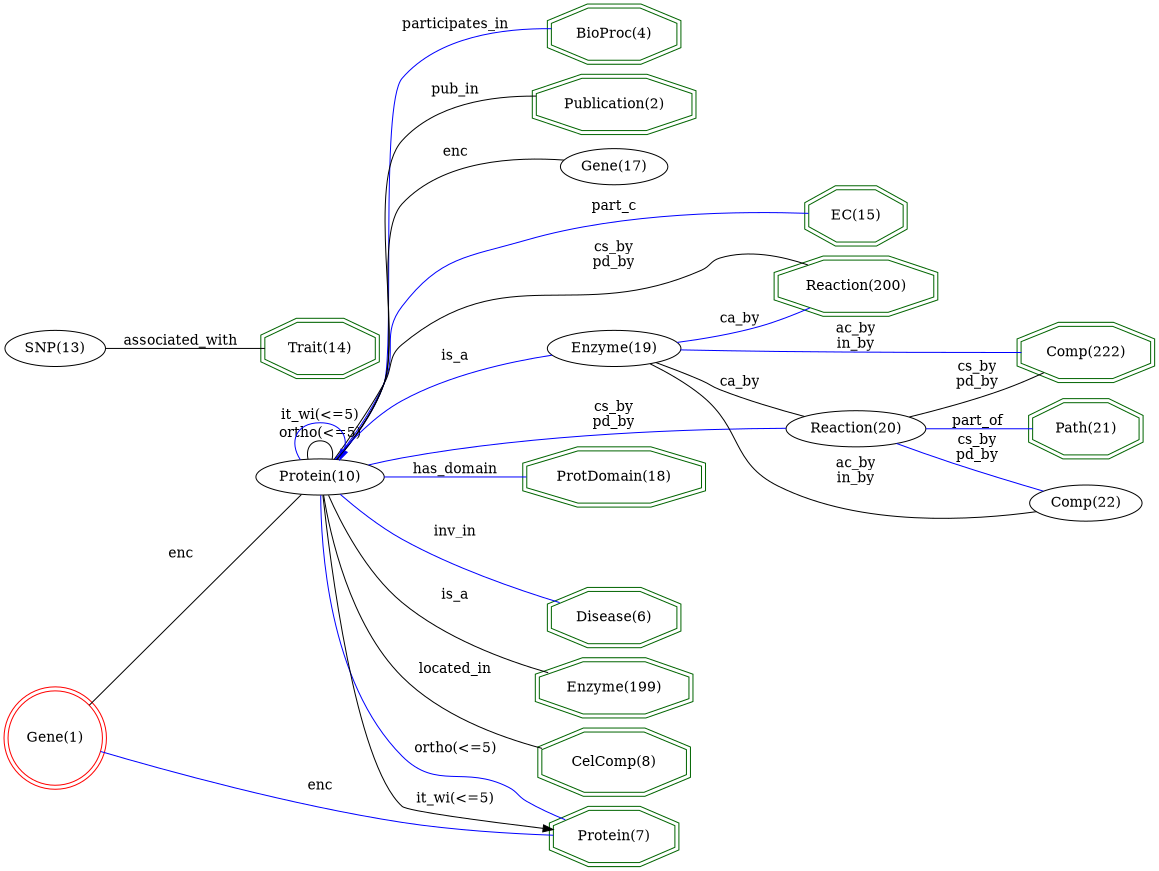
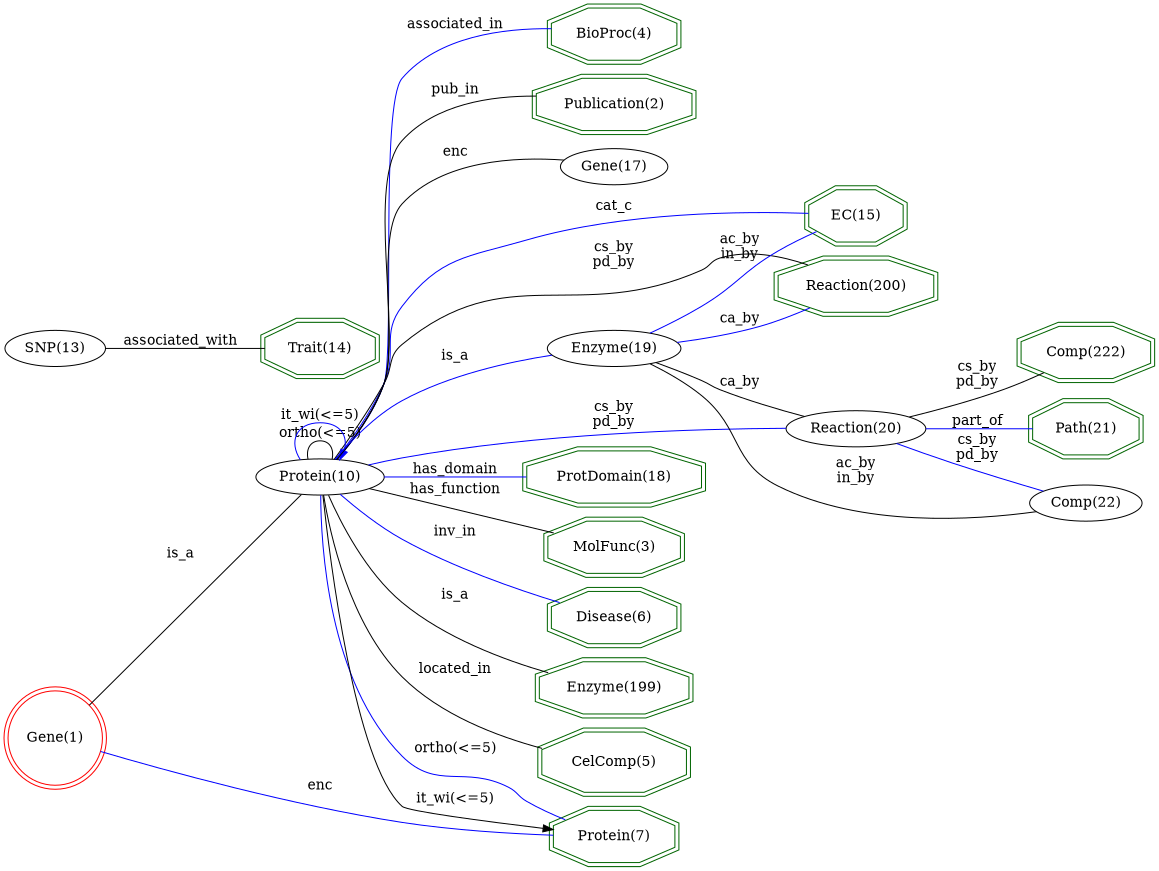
(455, 25) -> (455, 25)
(614, 206) -> (614, 206)
(851, 352) -> (734, 283)
none -> (614, 547)
(181, 554) -> (181, 554)
(614, 762) -> (614, 762)
